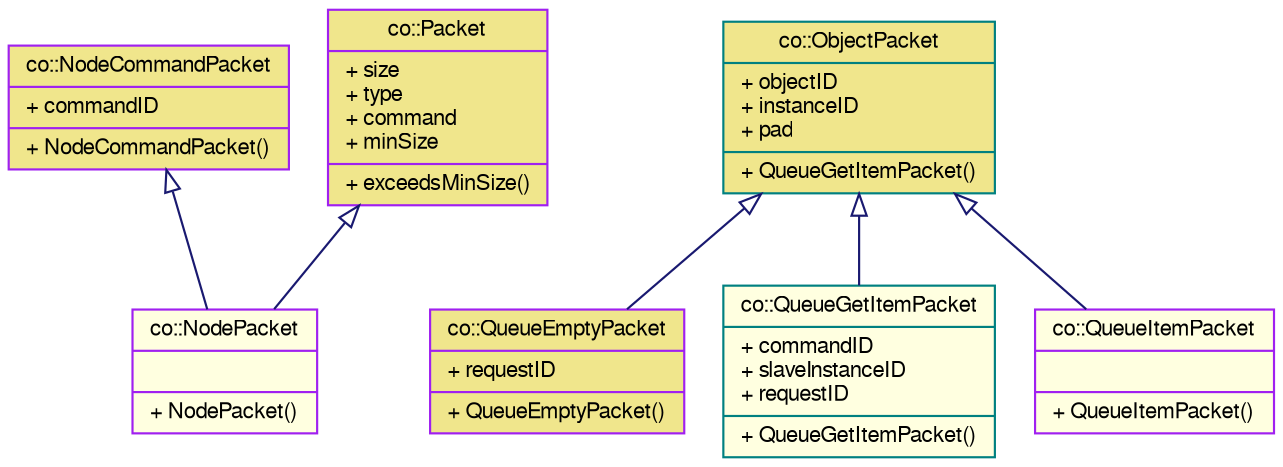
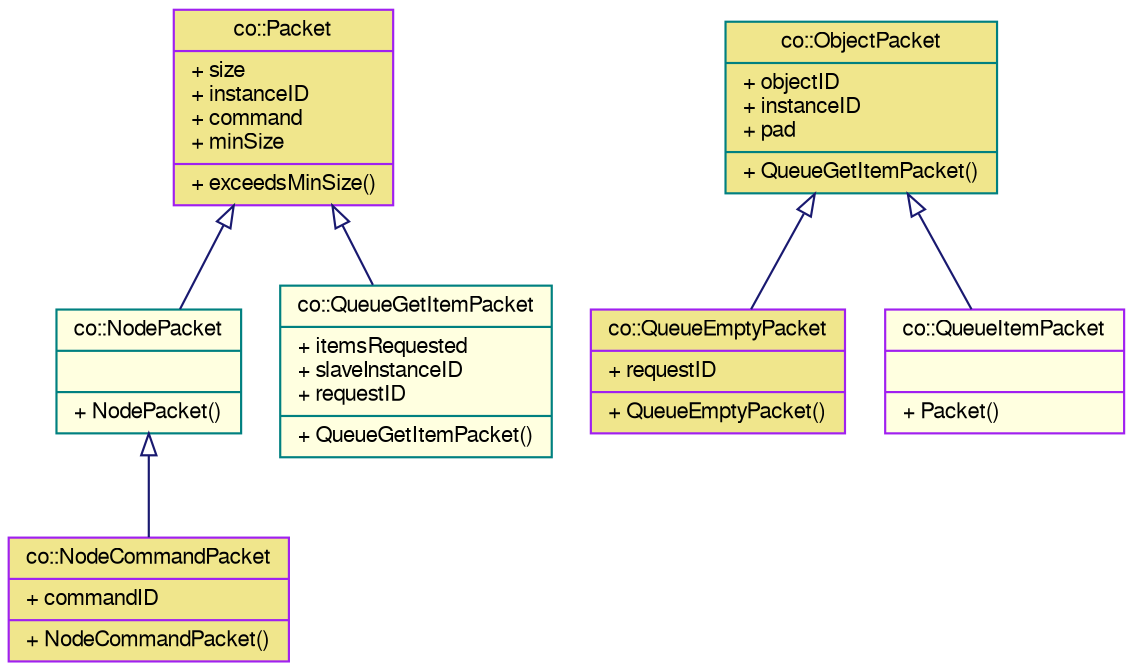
(375, 94) -> (251, 94)
(190, 250) -> (149, 496)
(859, 251) -> (358, 255)
(807, 346) -> (383, 346)
(225, 371) -> (149, 371)
(1153, 412) -> (951, 412)
